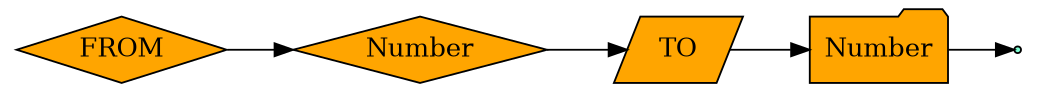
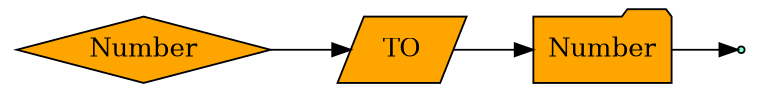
(122, 50) -> none
